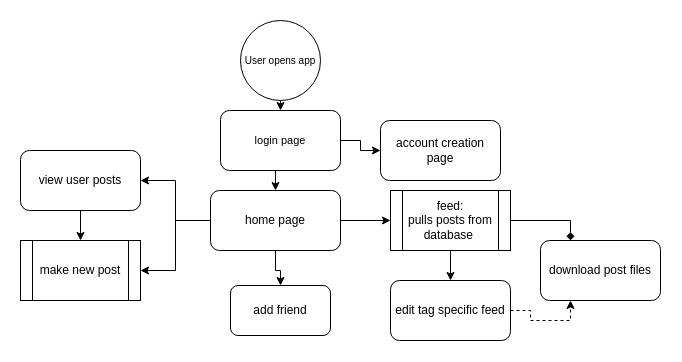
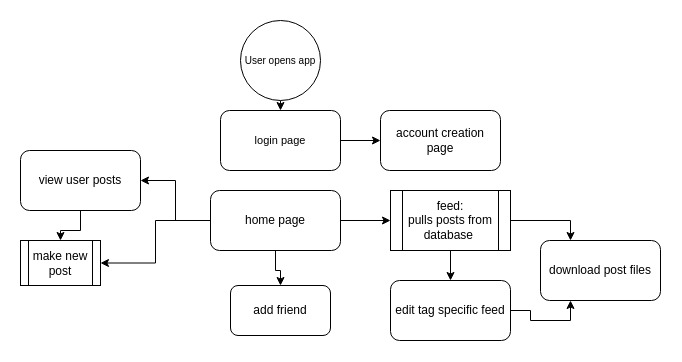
(441, 151) -> (441, 141)
(276, 177) -> none
(571, 232) -> (571, 232)
(81, 271) -> (61, 263)
(543, 321) -> (543, 321)
